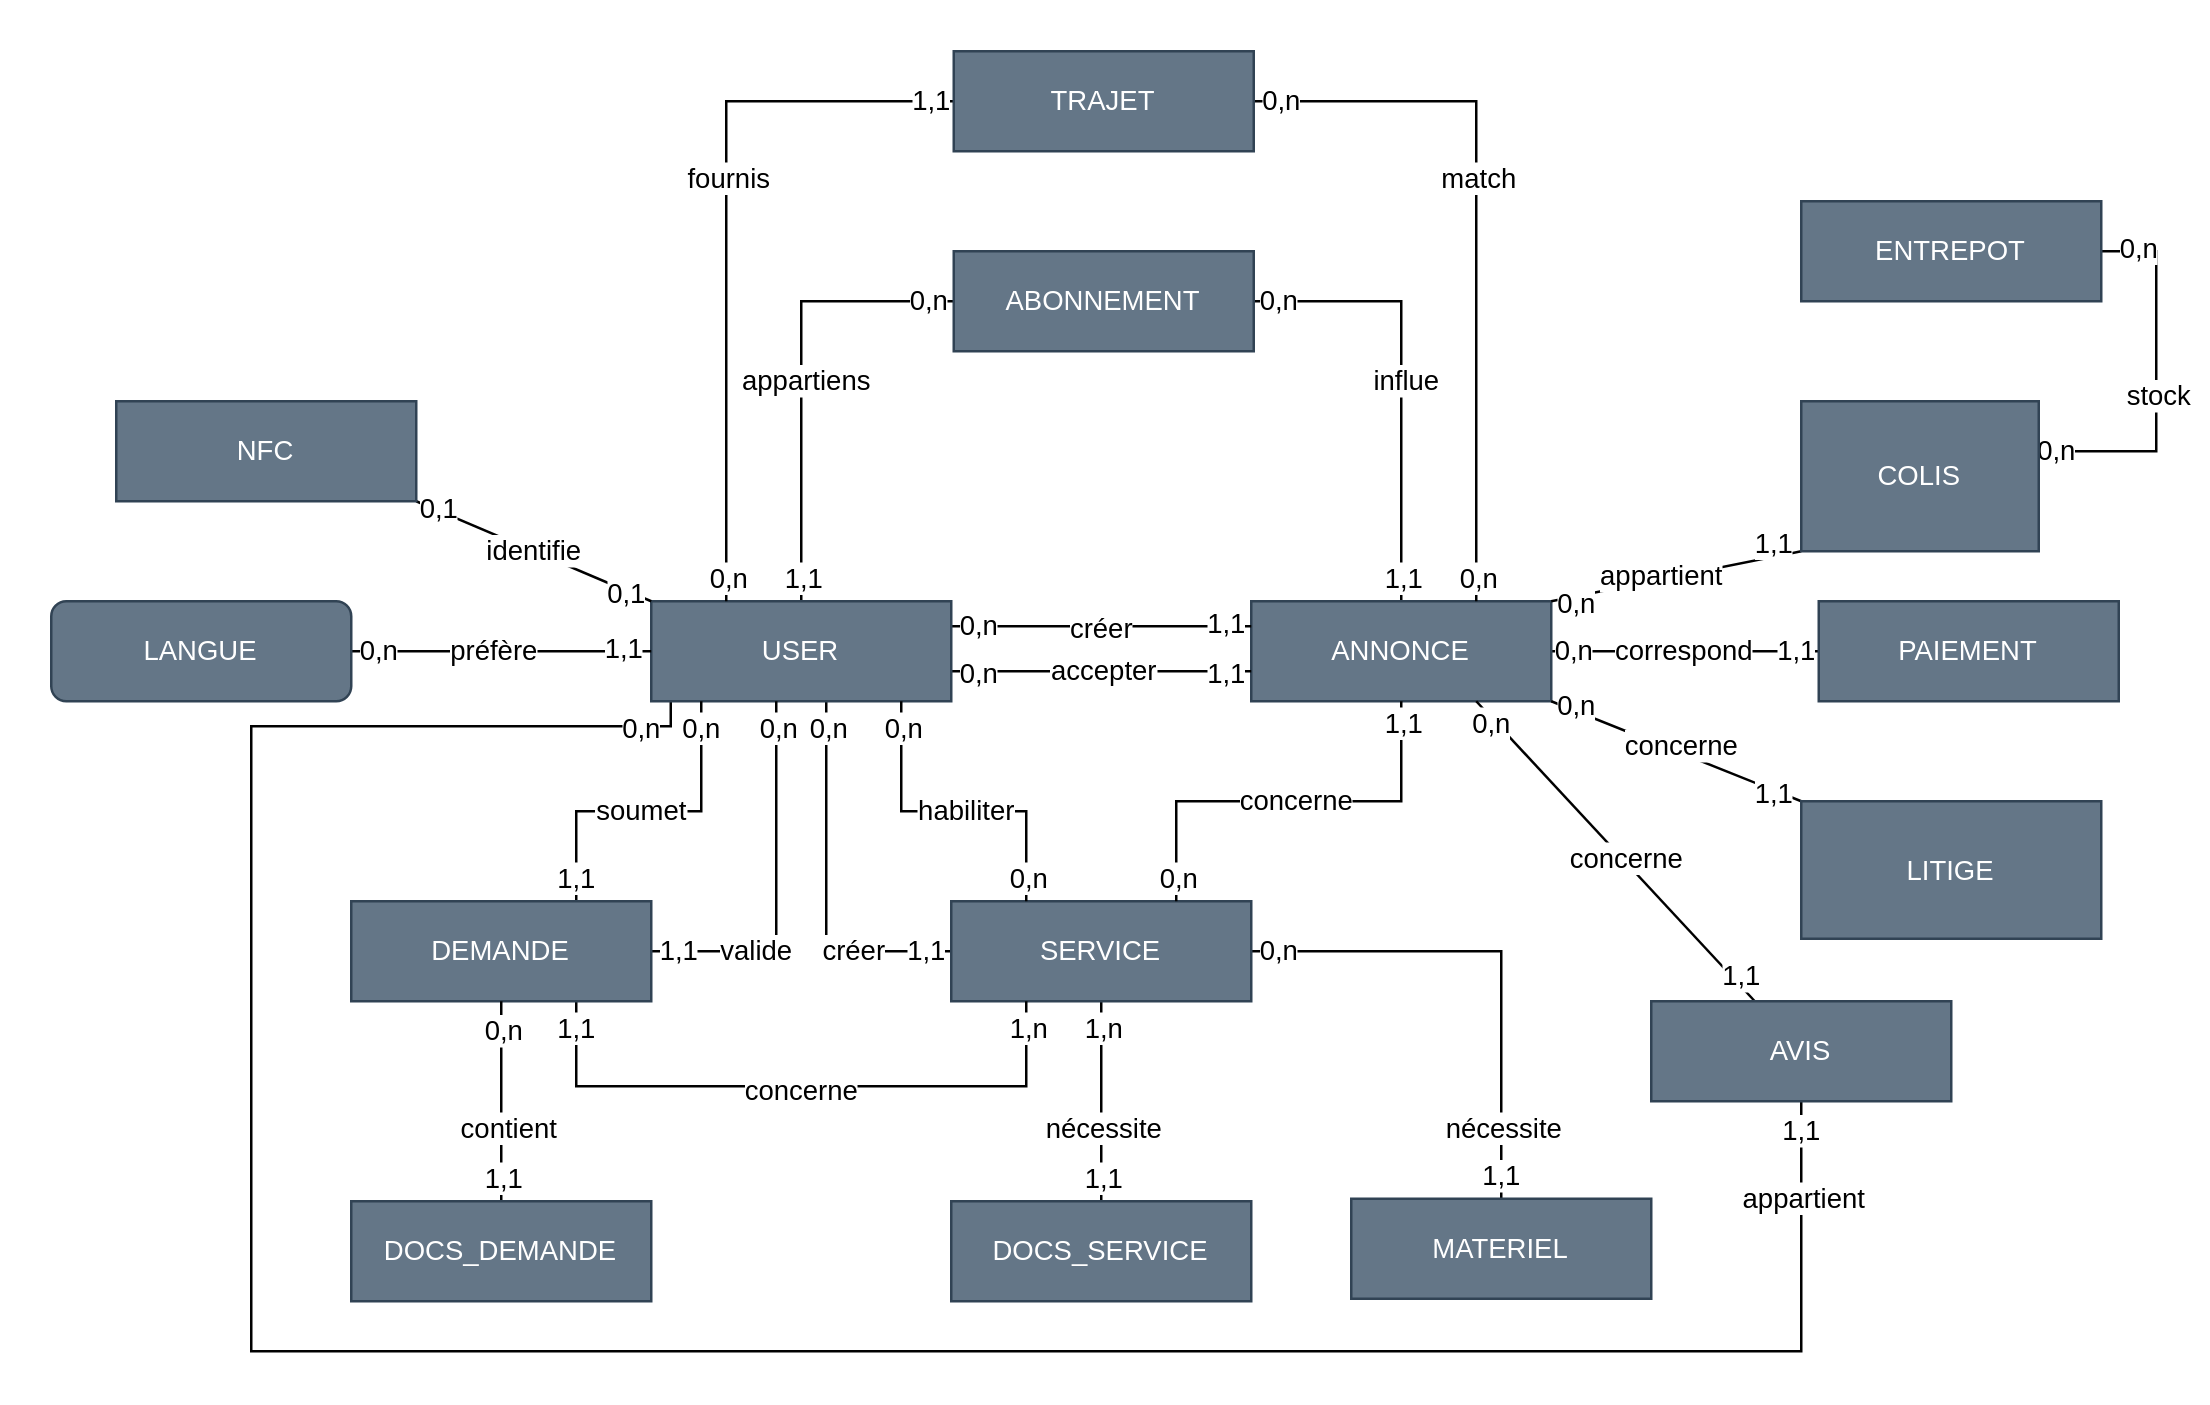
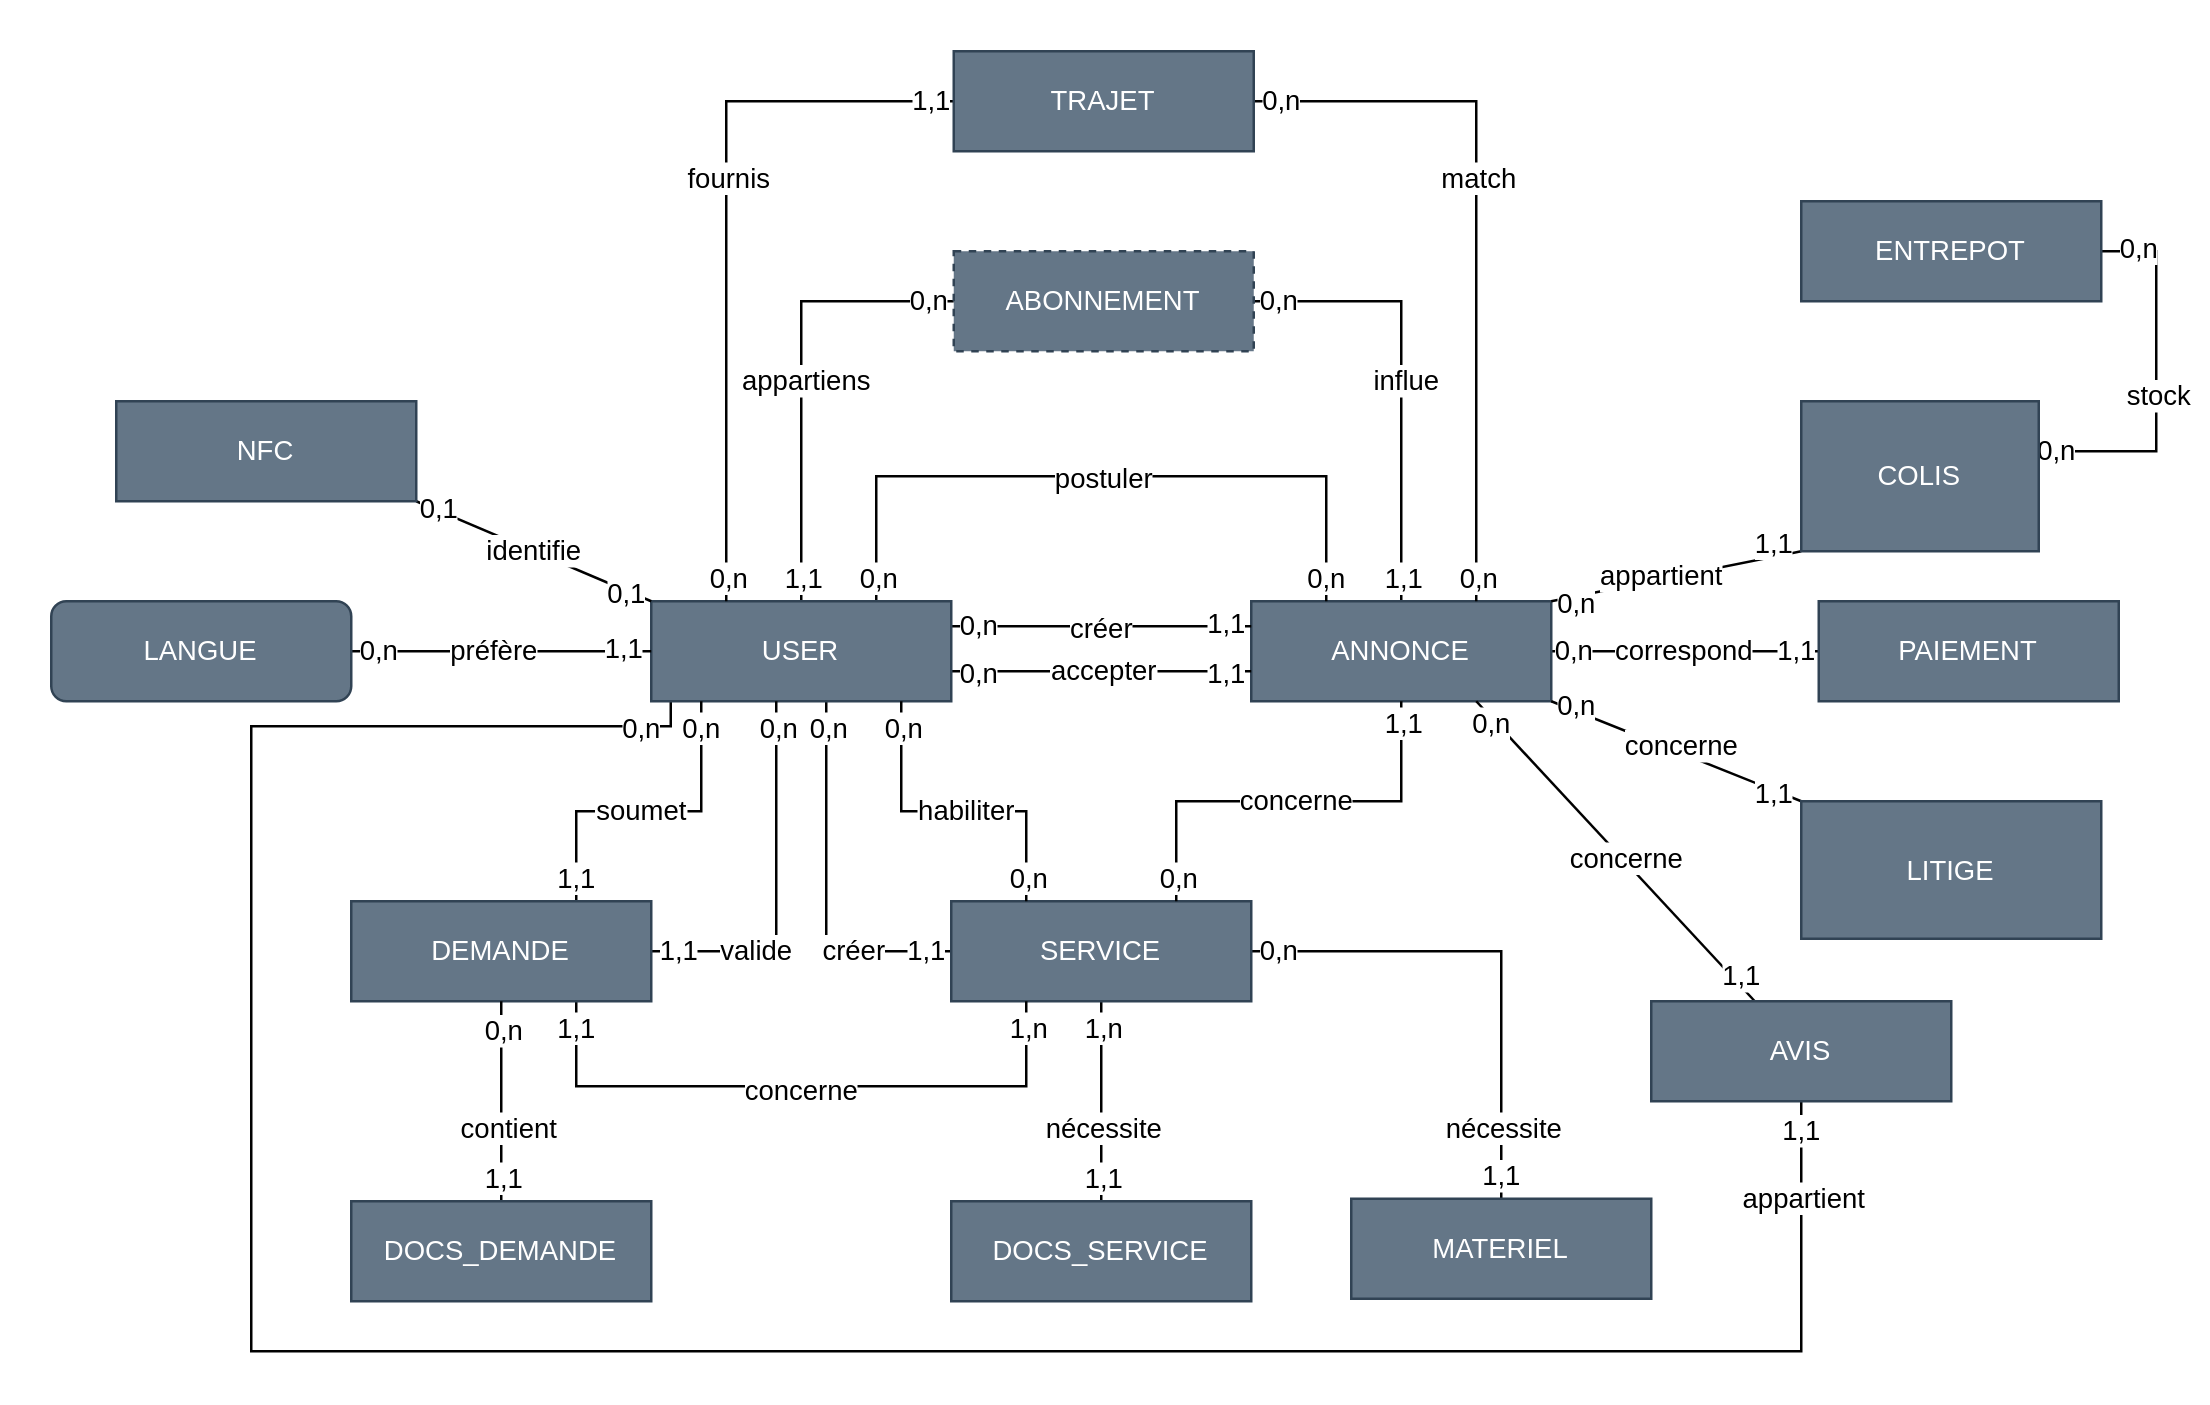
(1104, 301) -> (1104, 301)
none -> (1101, 476)
